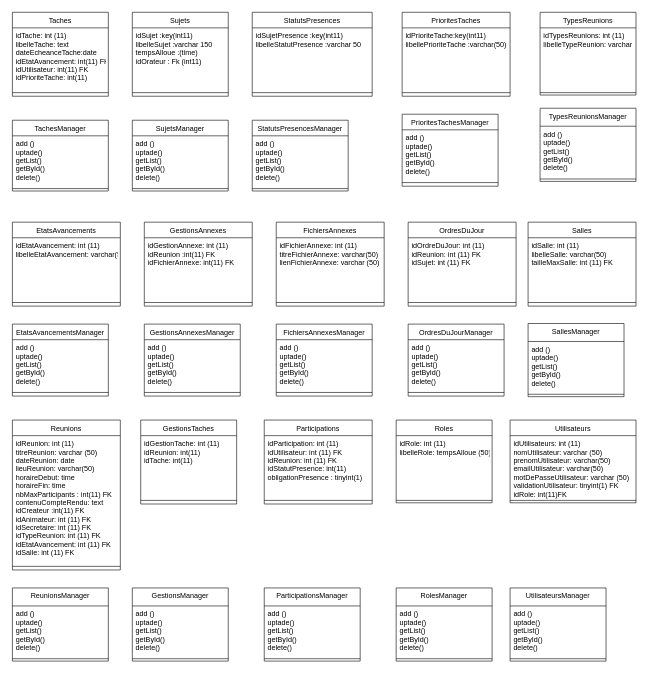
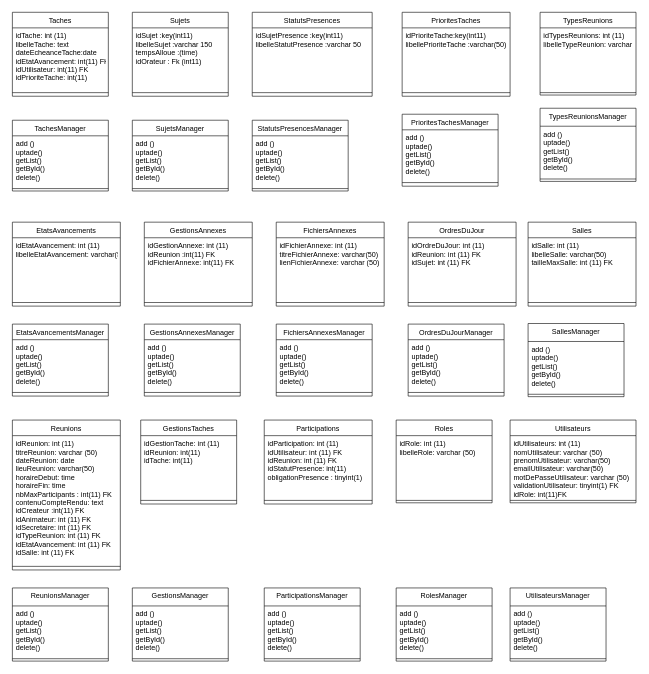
(426, 444) -> (426, 444)
